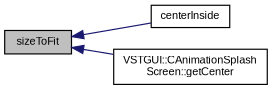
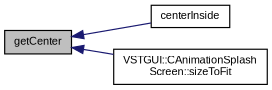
(38, 42) -> (38, 42)
(190, 67) -> (190, 67)
